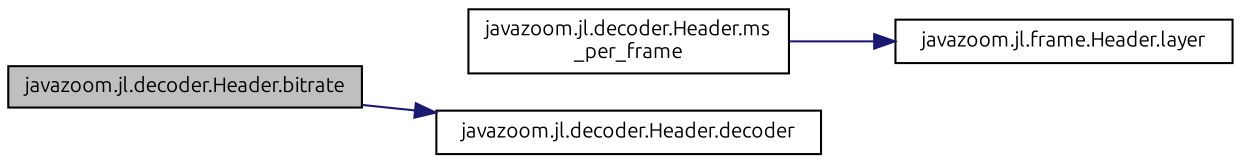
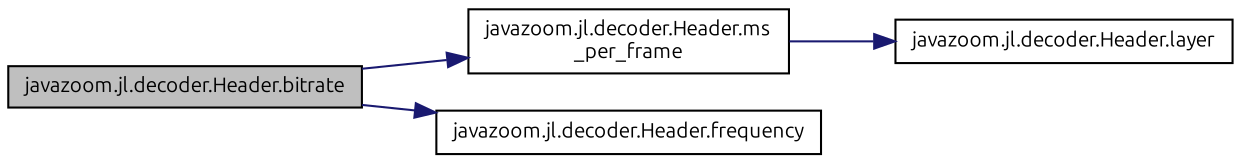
(1064, 41) -> (1064, 41)
none -> (404, 64)
(629, 132) -> (629, 132)
